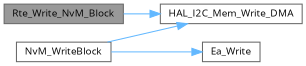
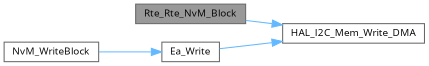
(64, 14) -> (191, 14)
(142, 34) -> (246, 46)
